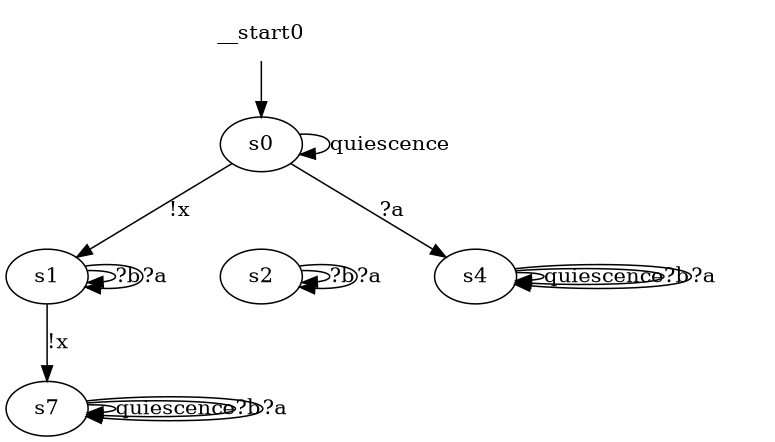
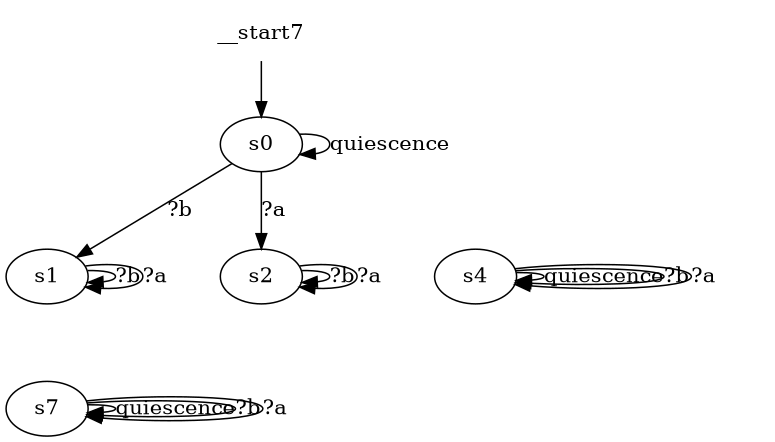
(261, 33) -> (261, 33)
(362, 206) -> (261, 203)
(180, 210) -> (180, 210)
(47, 335) -> none
